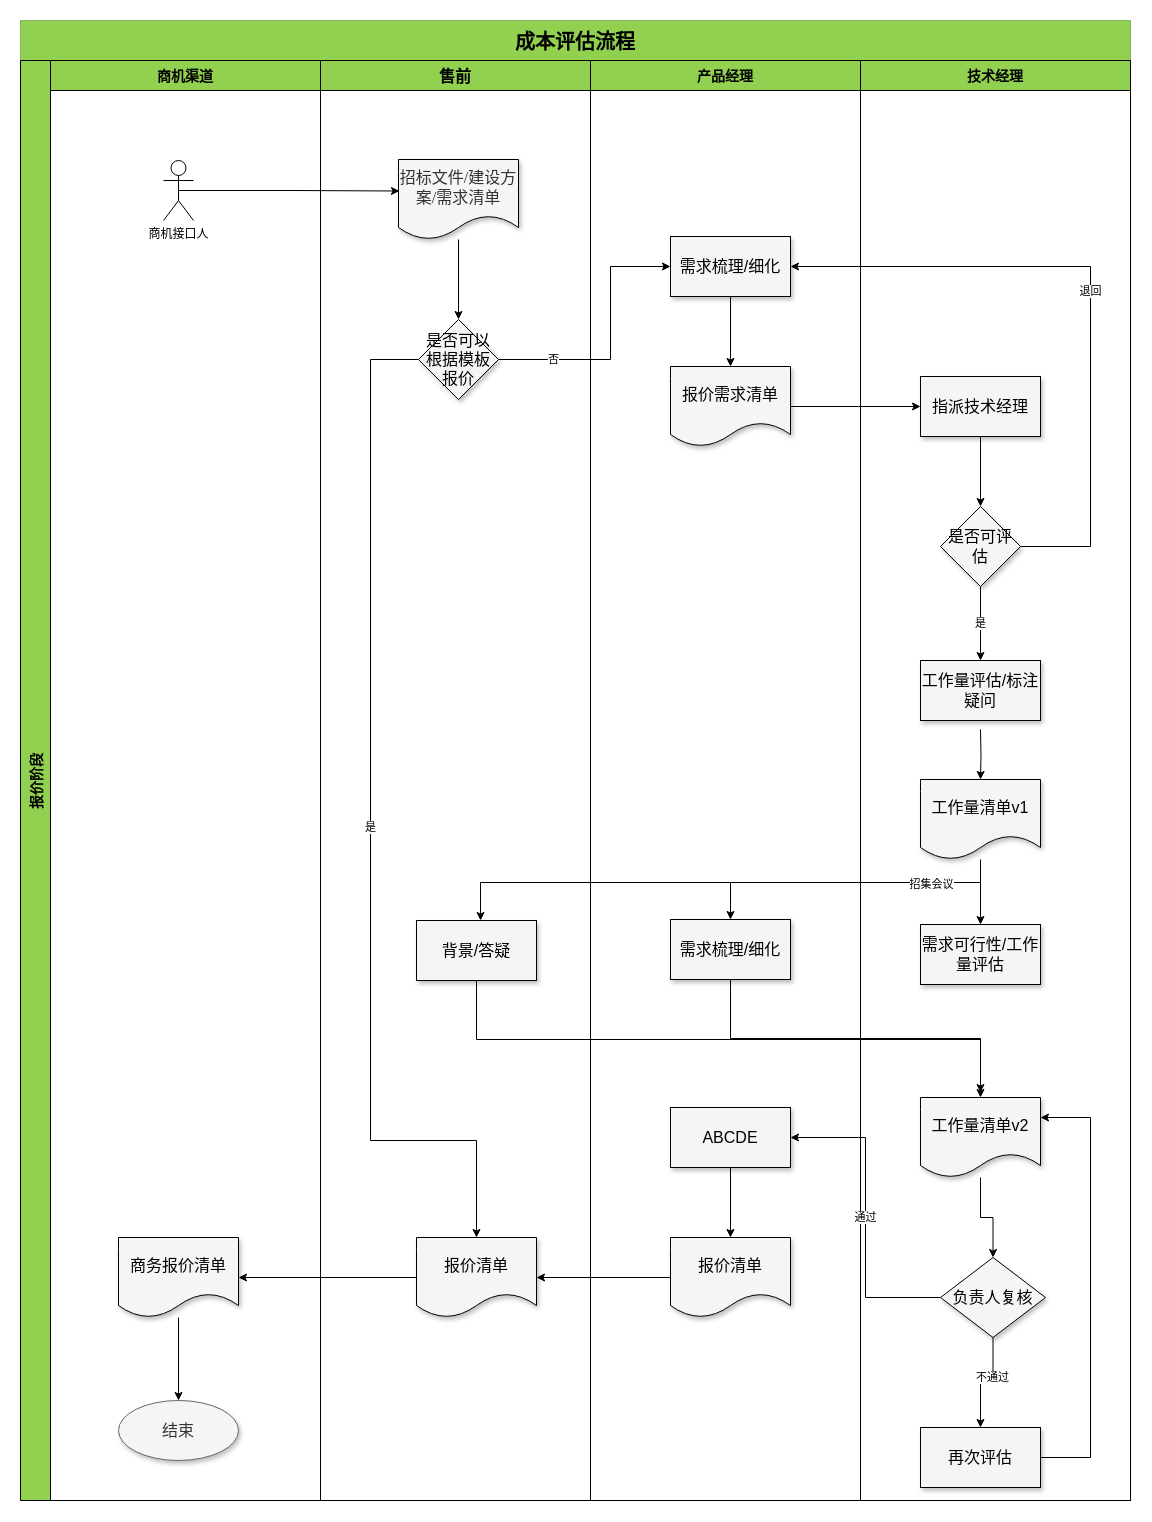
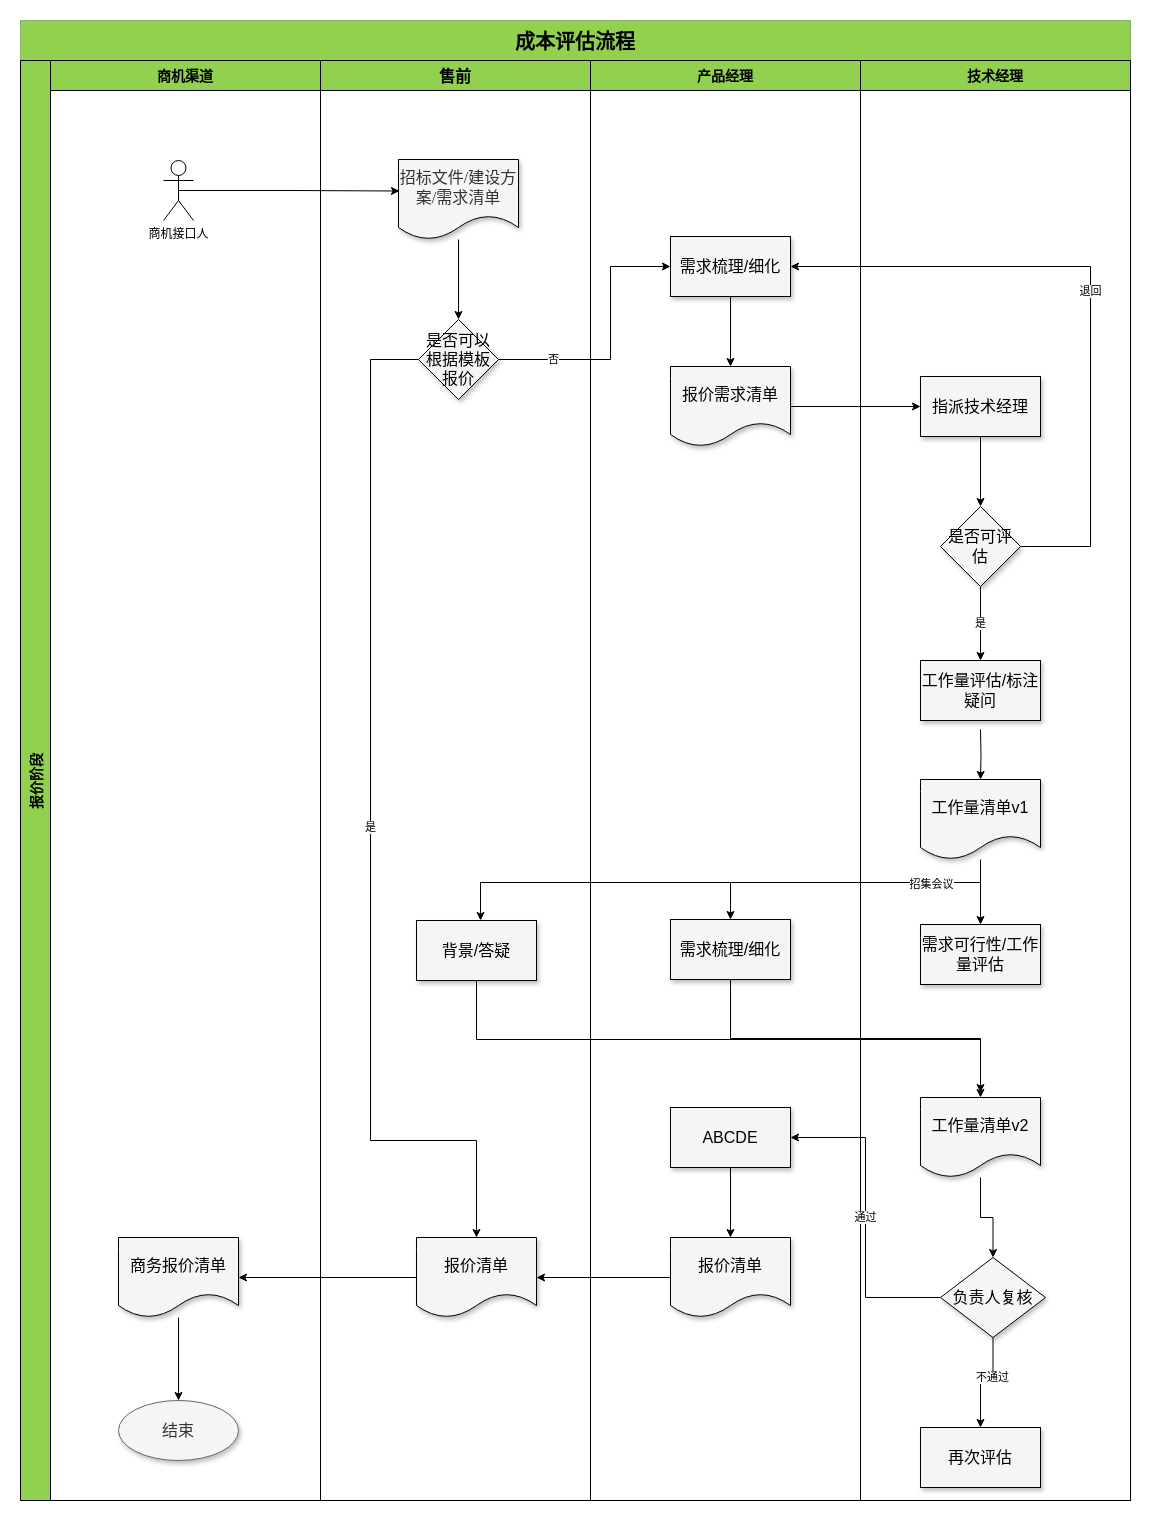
(1091, 1292) -> none
